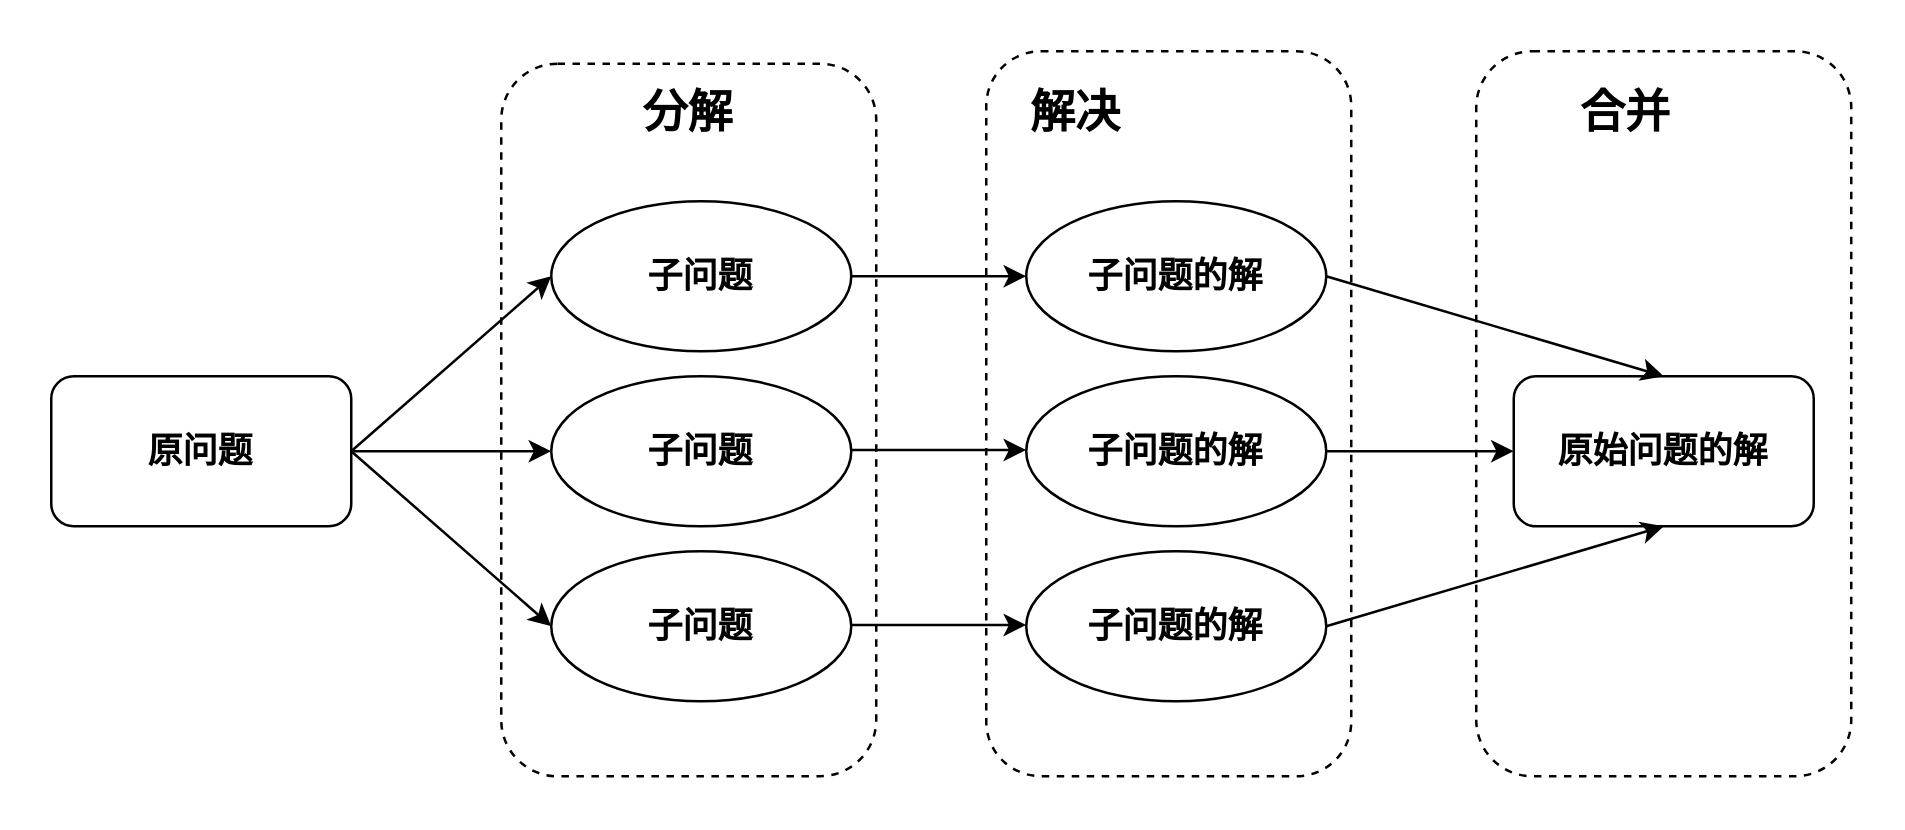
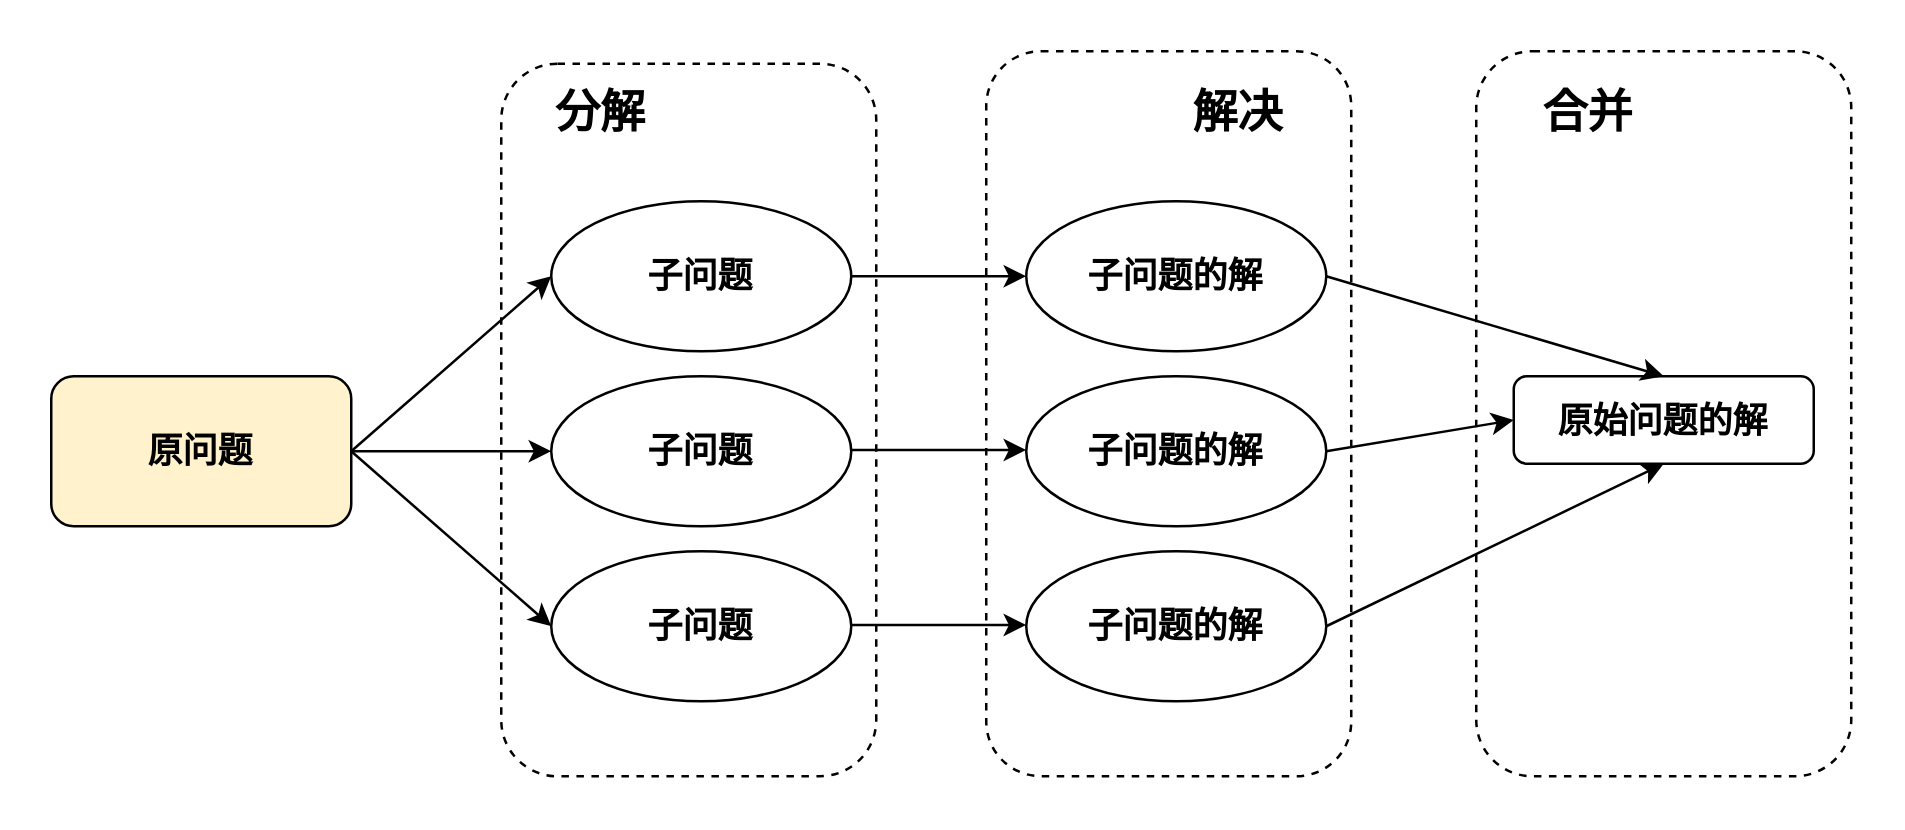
(689, 114) -> (601, 114)
(1076, 114) -> (1239, 114)
(1626, 114) -> (1589, 114)
(201, 451) -> (201, 451)
(1664, 451) -> (1664, 420)
